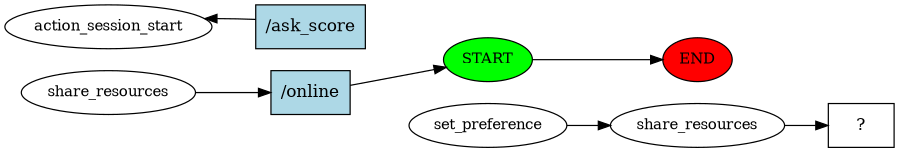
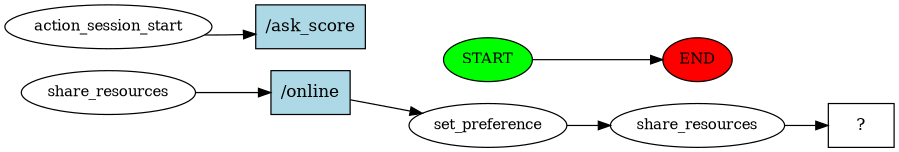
(236, 19) -> (224, 35)
(392, 77) -> (380, 105)
